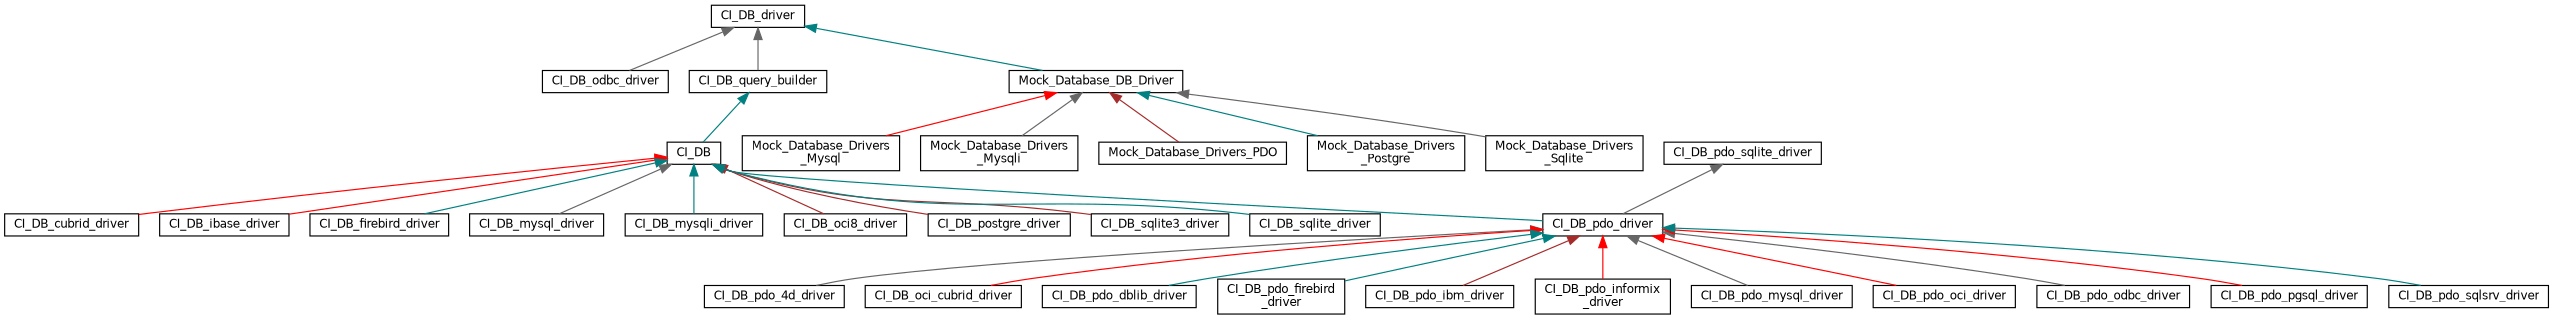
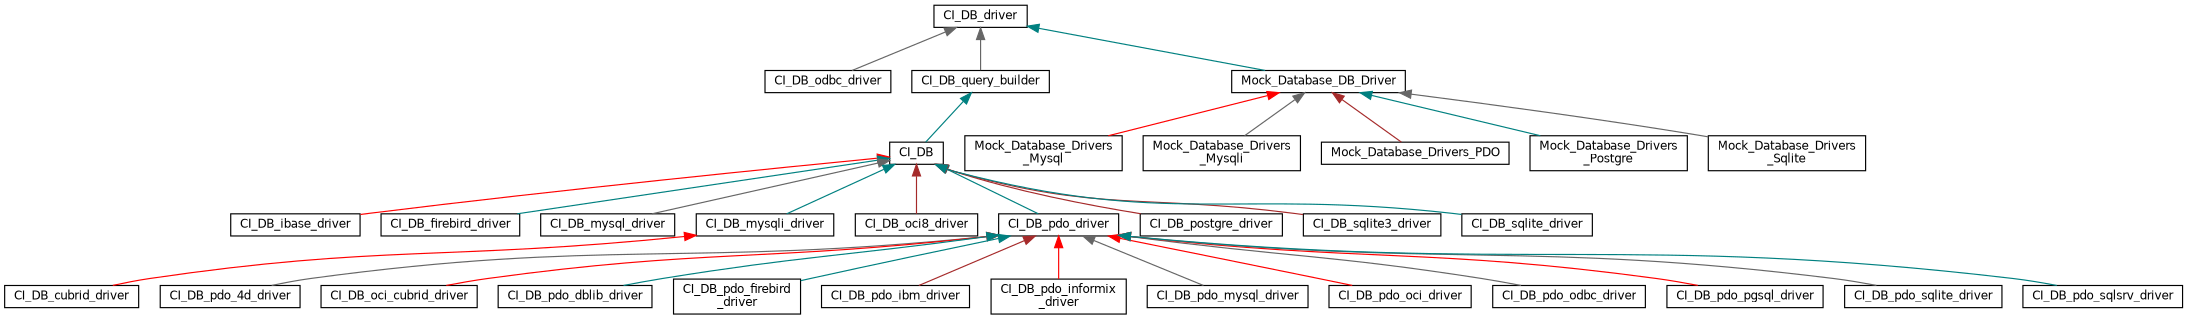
(397, 185) -> (398, 255)
(1668, 192) -> (1672, 263)
